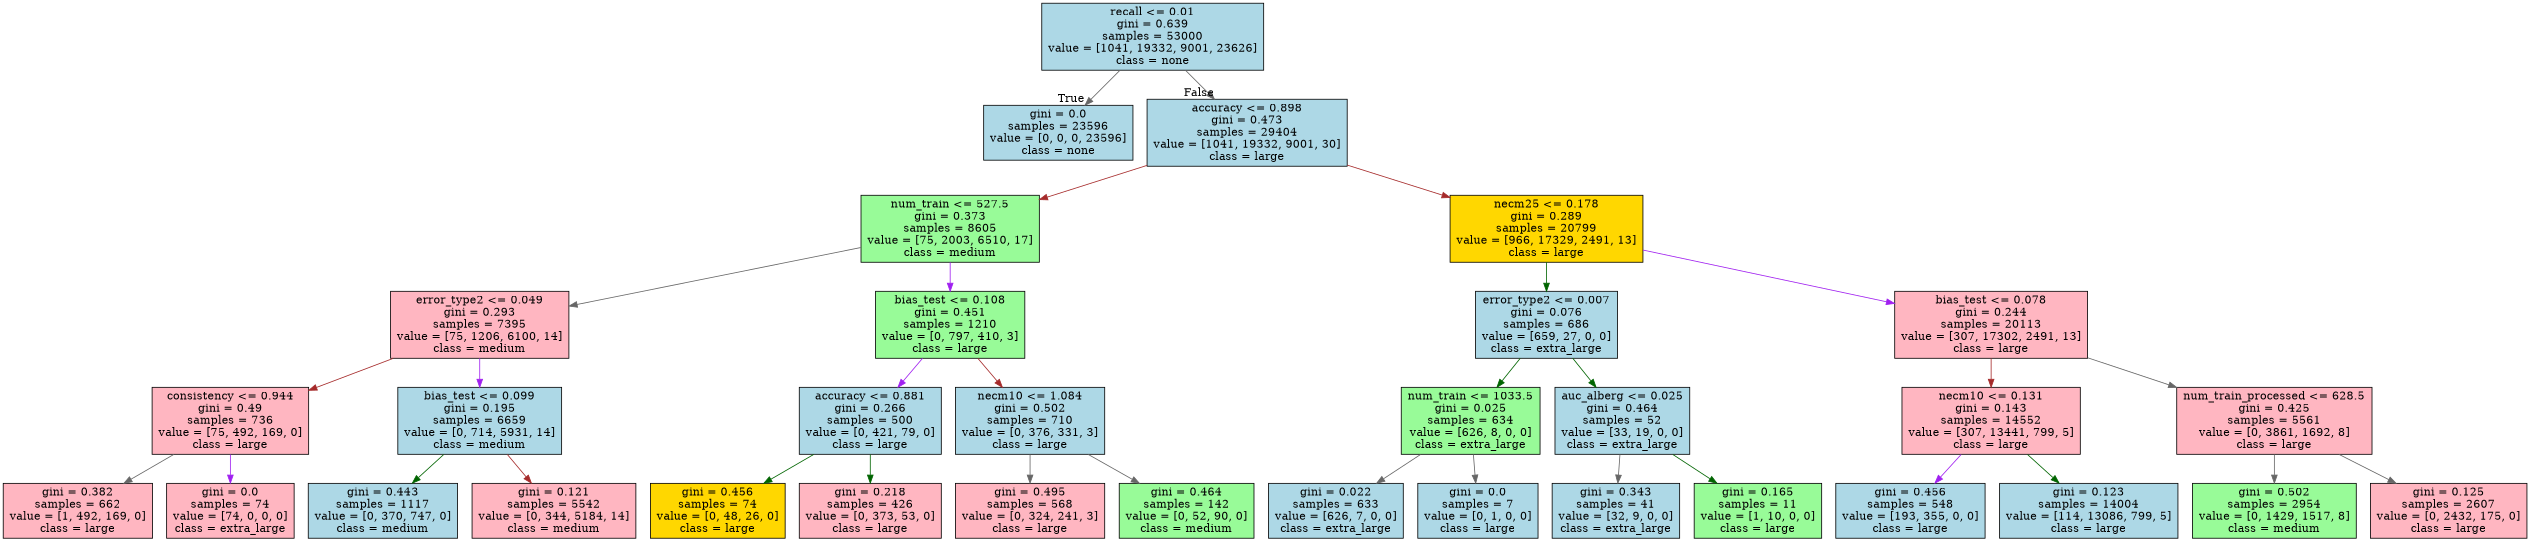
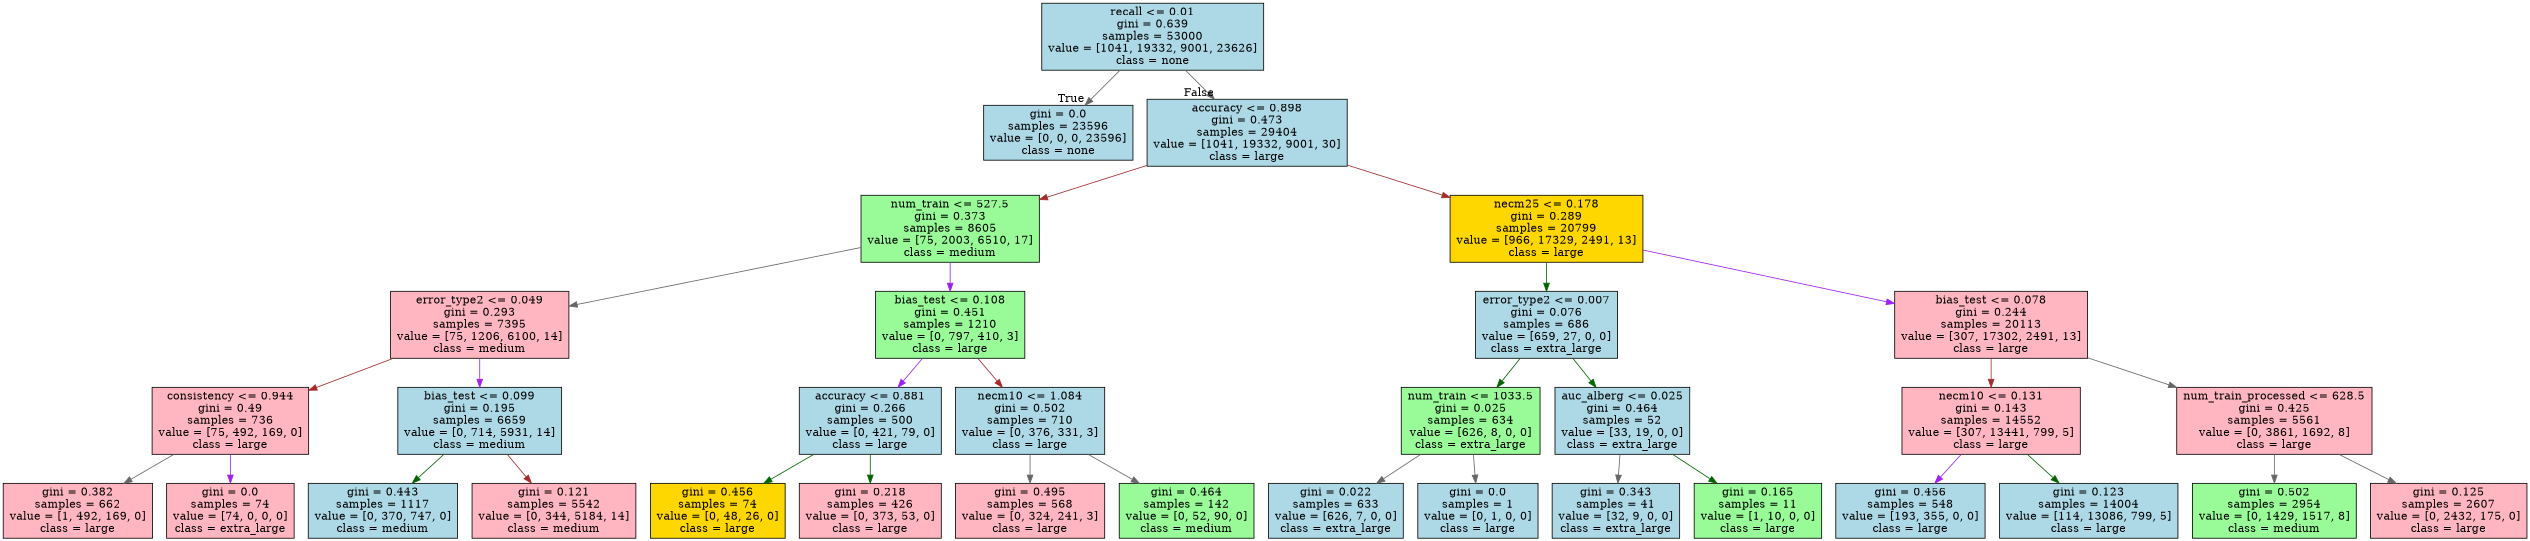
(1478, 511) -> (1478, 511)
